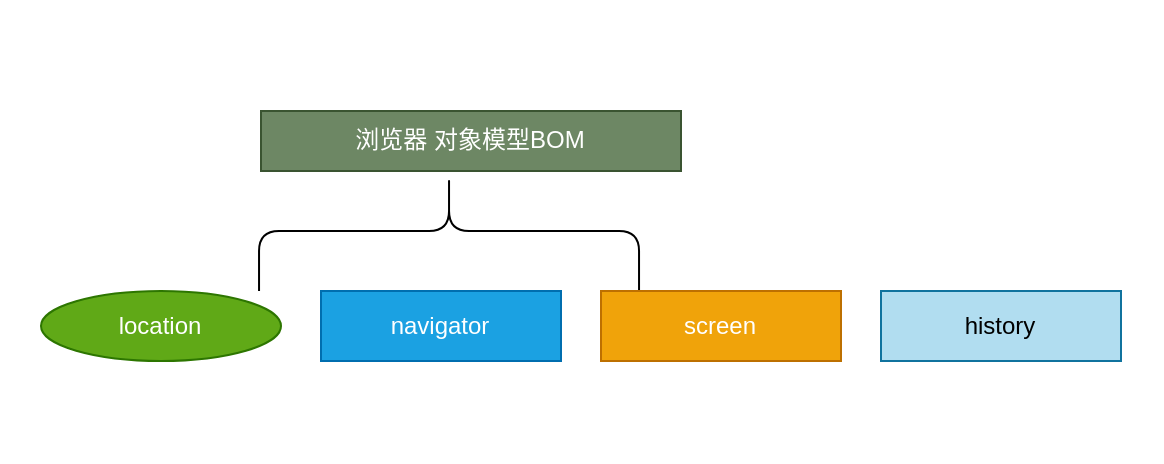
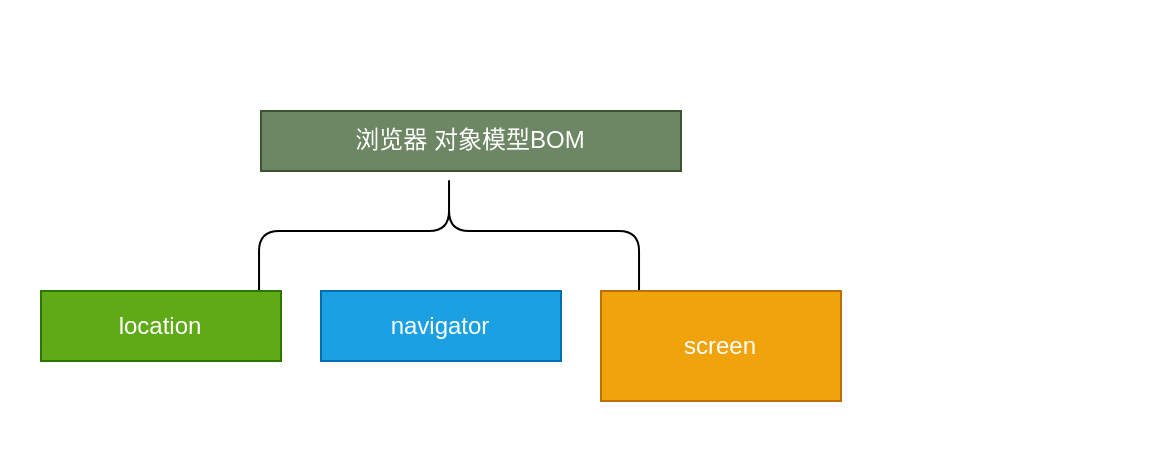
(161, 326) -> (161, 326)
(721, 326) -> (721, 346)
(1001, 326) -> none
